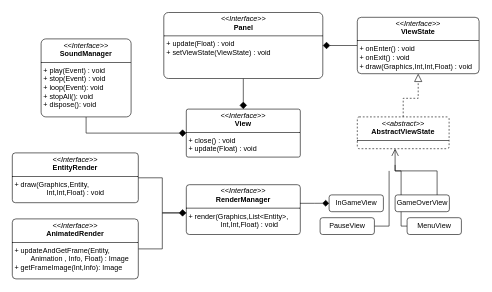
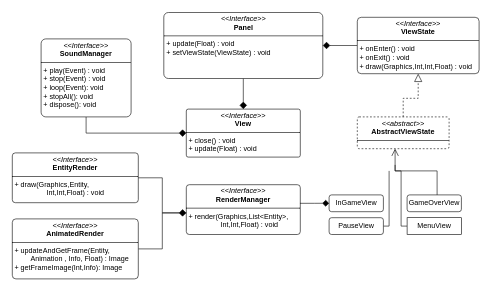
(422, 203) -> (434, 203)
(347, 226) -> (356, 226)
(434, 226) -> (434, 226)
